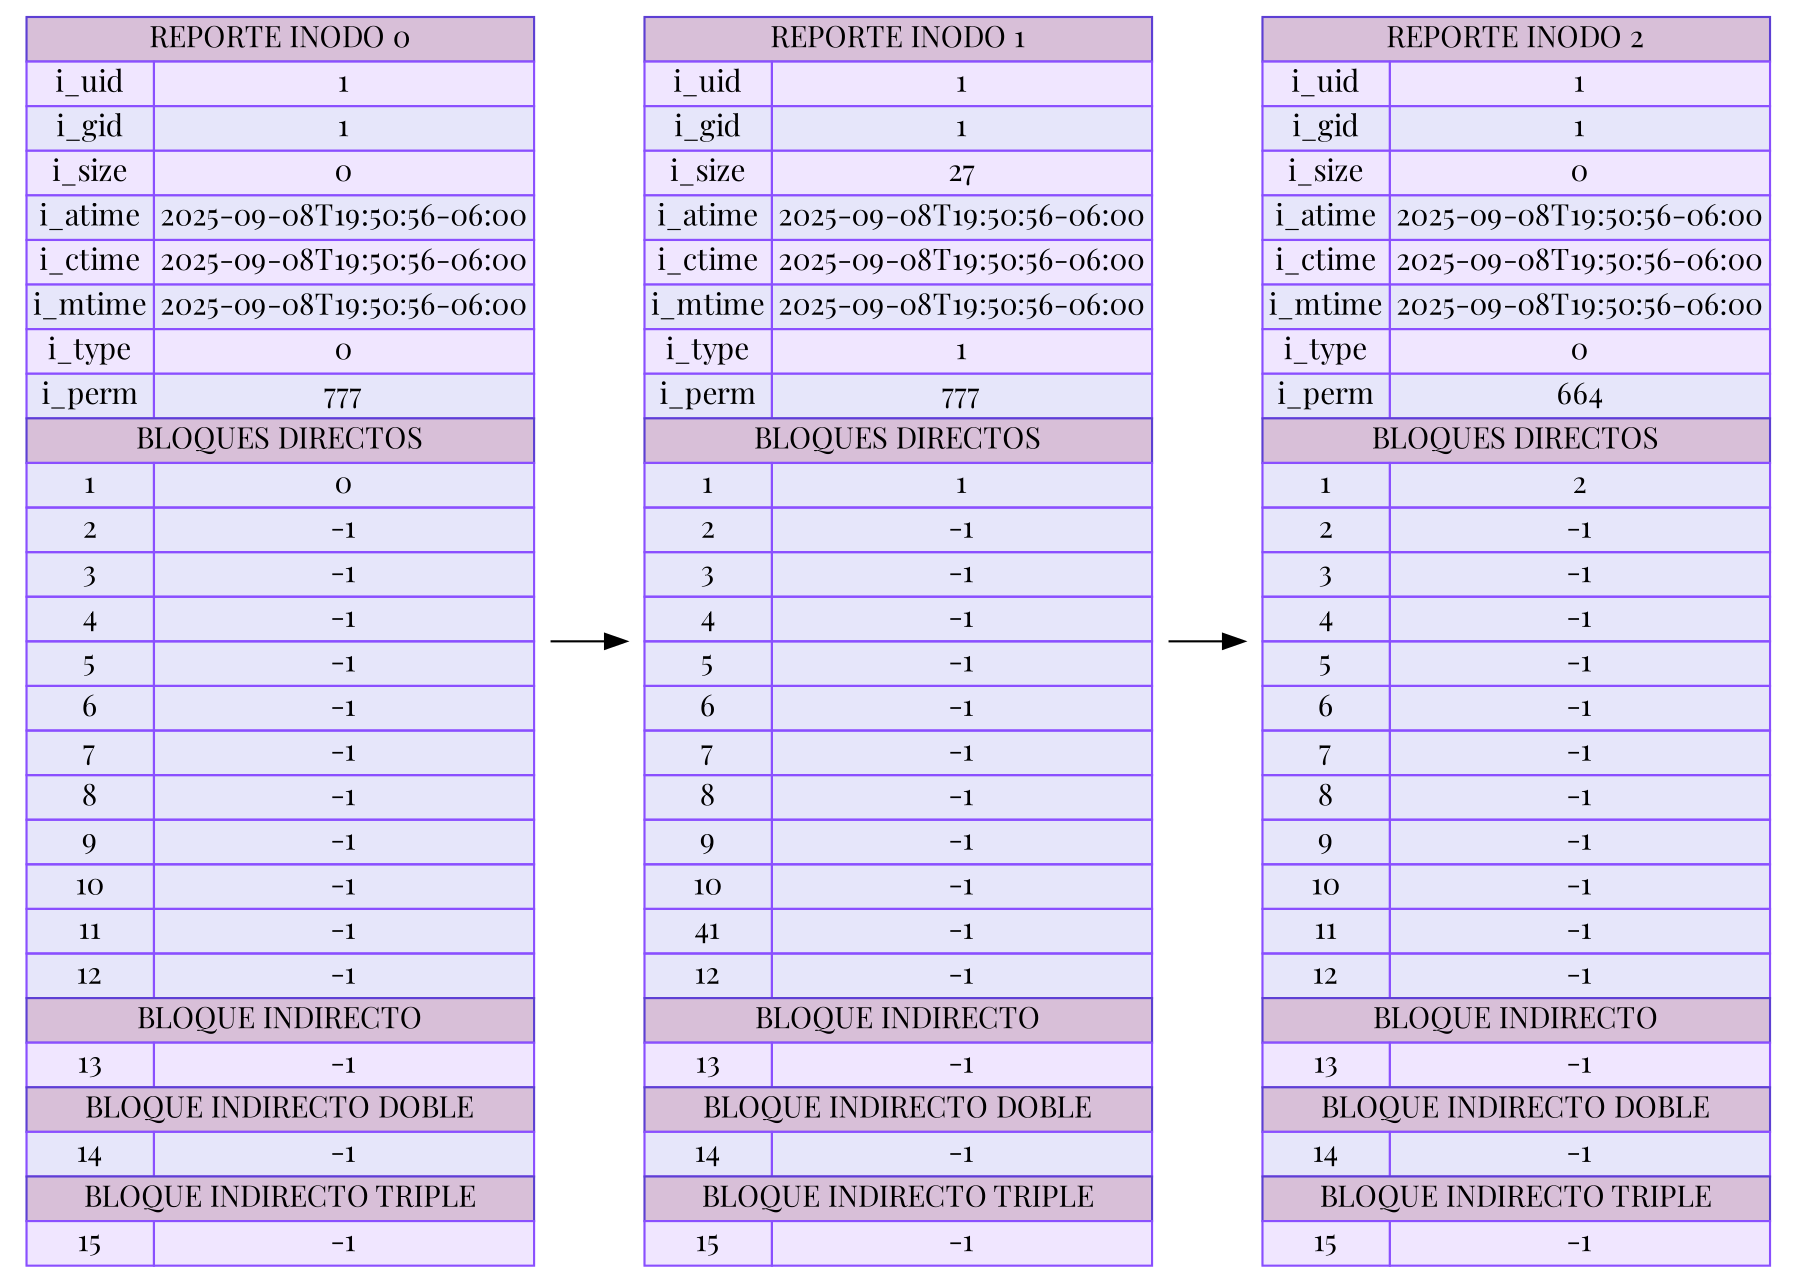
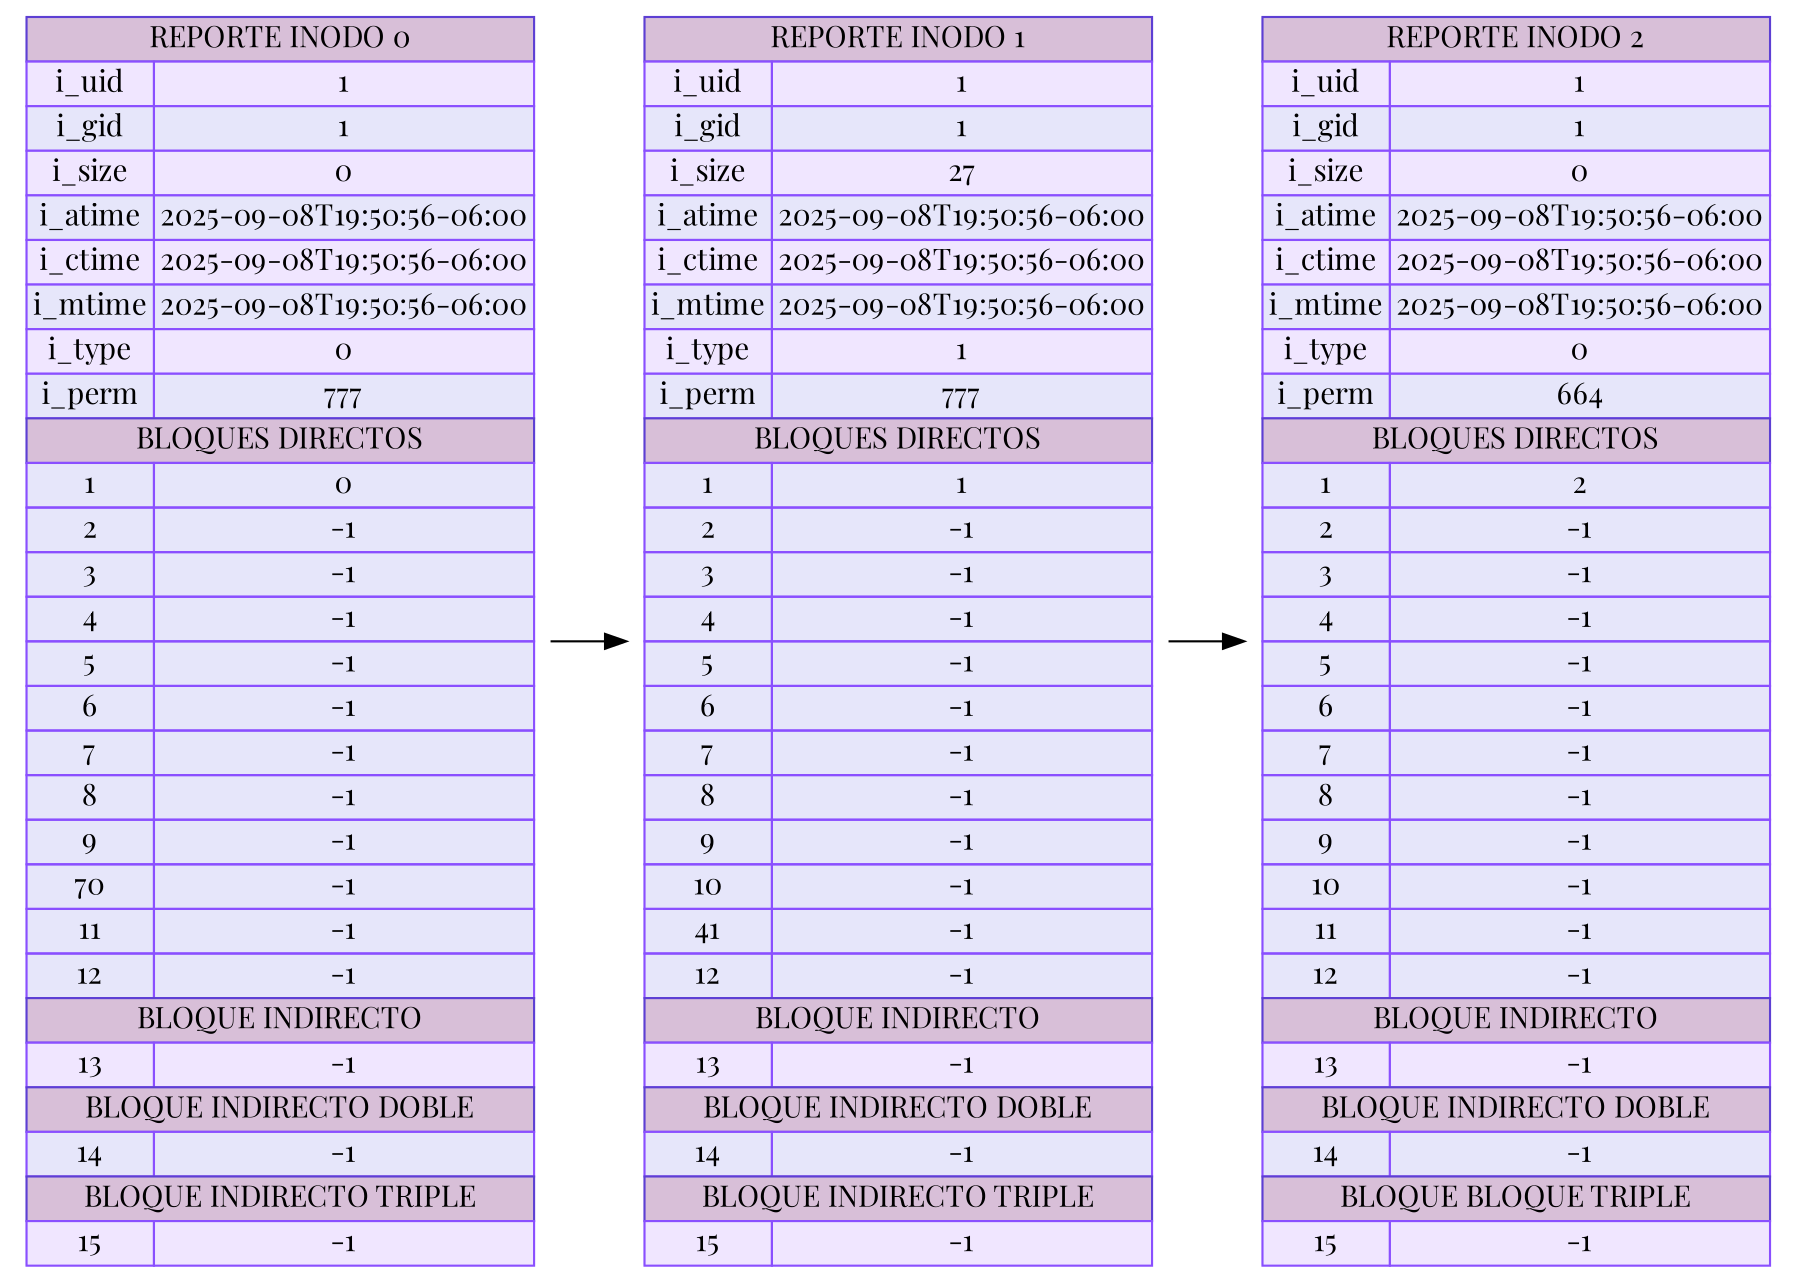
(90, 886) -> (90, 886)
(1516, 1198) -> (1516, 1198)
